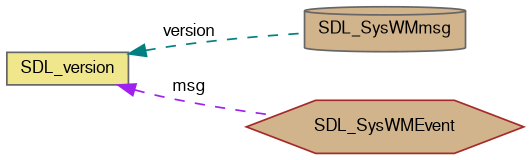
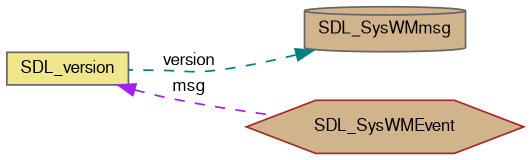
(225, 40) -> (213, 71)
